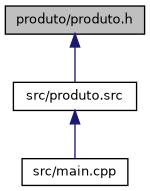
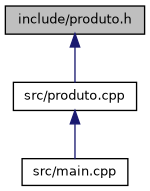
(75, 20) -> (75, 20)
(75, 96) -> (75, 96)
